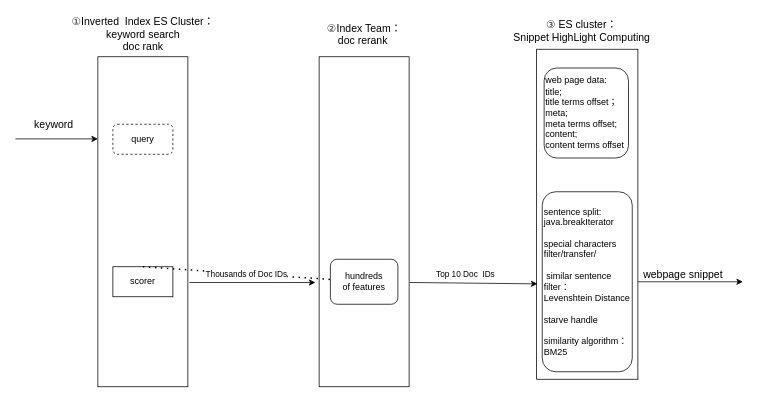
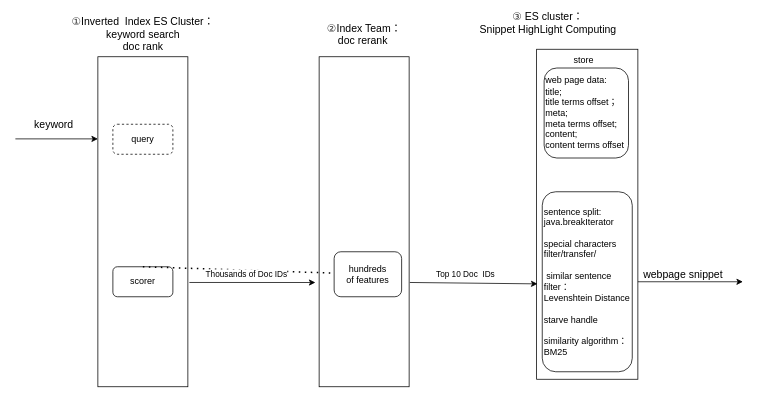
(582, 30) -> (548, 23)
none -> (584, 60)
(143, 282) -> (143, 282)
(364, 282) -> (368, 274)
